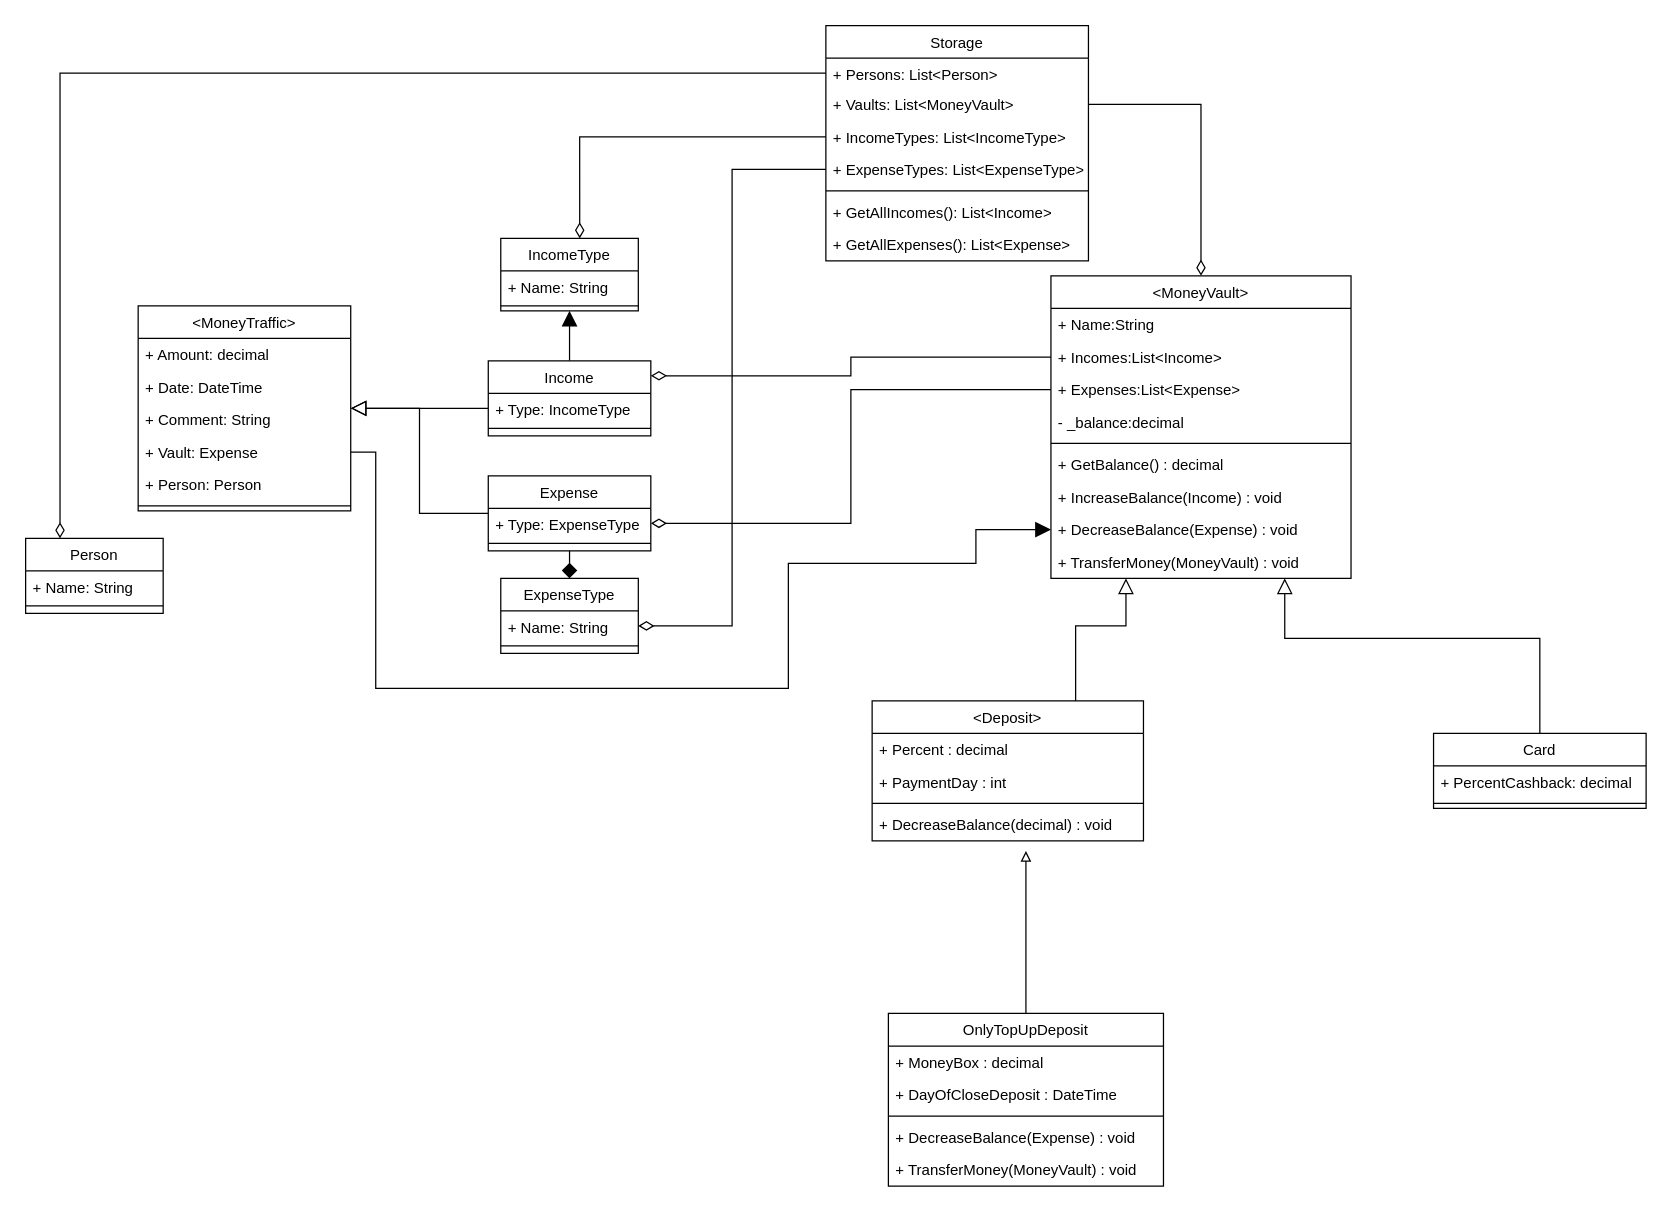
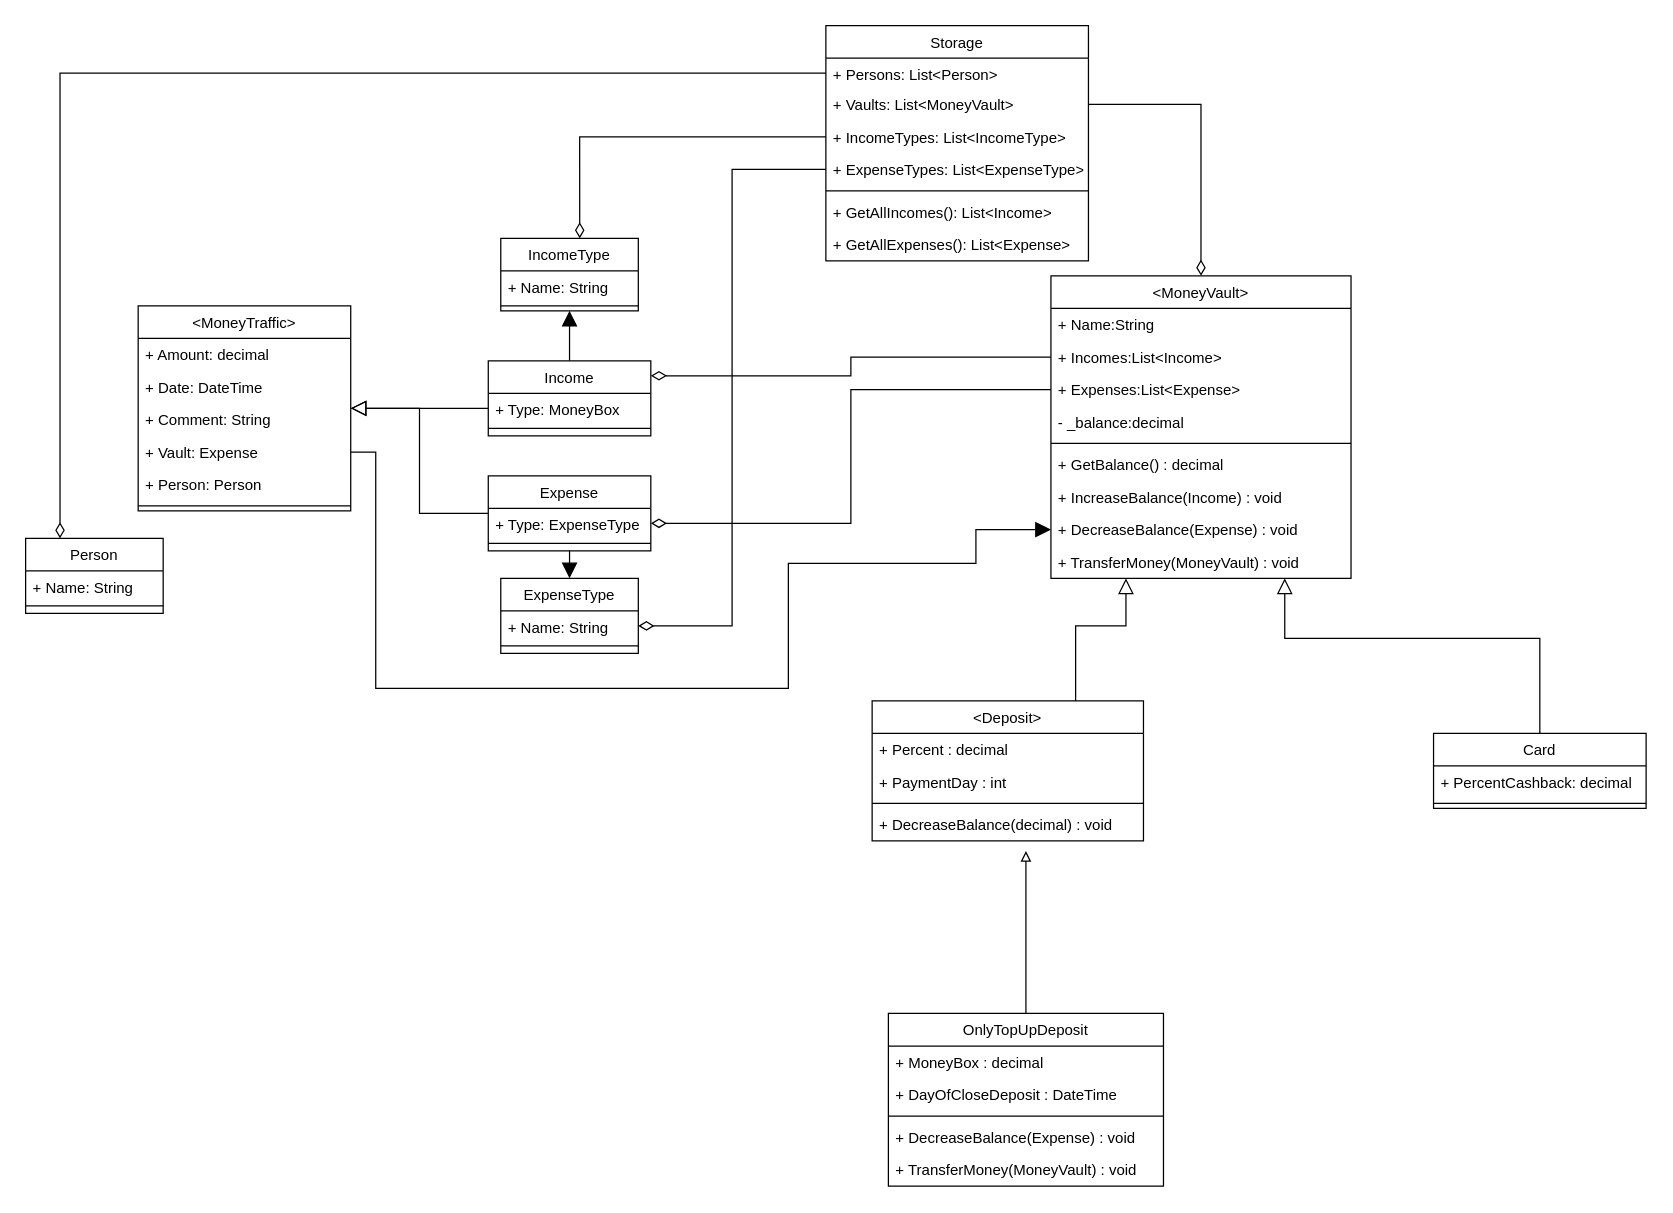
(565, 410) -> (556, 410)
(569, 561) -> (569, 561)
